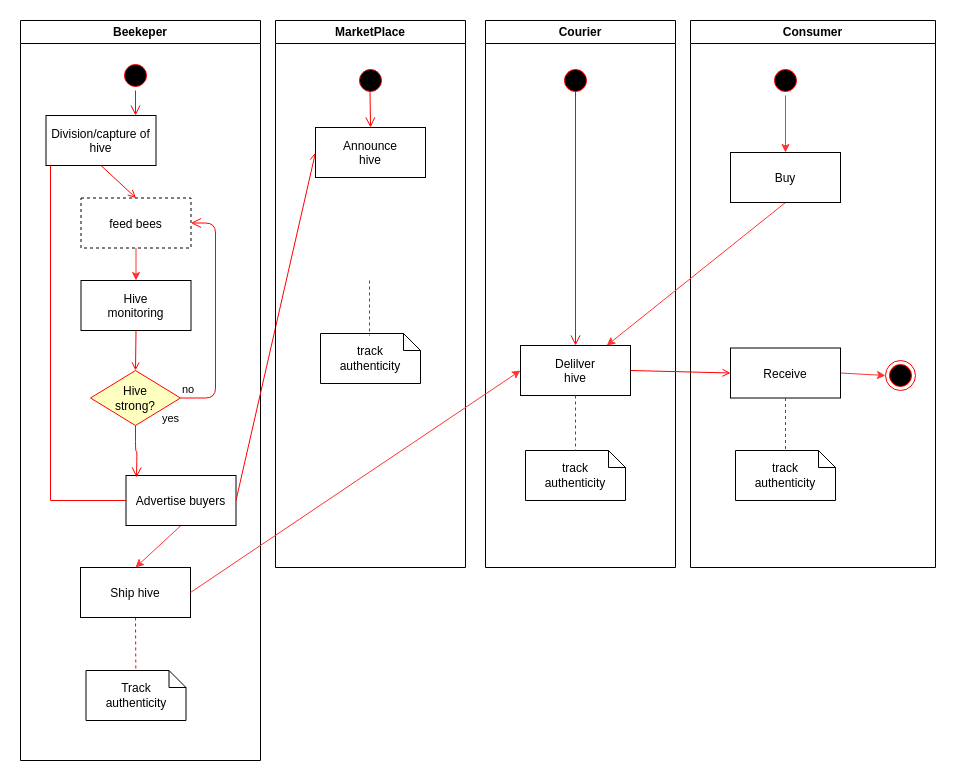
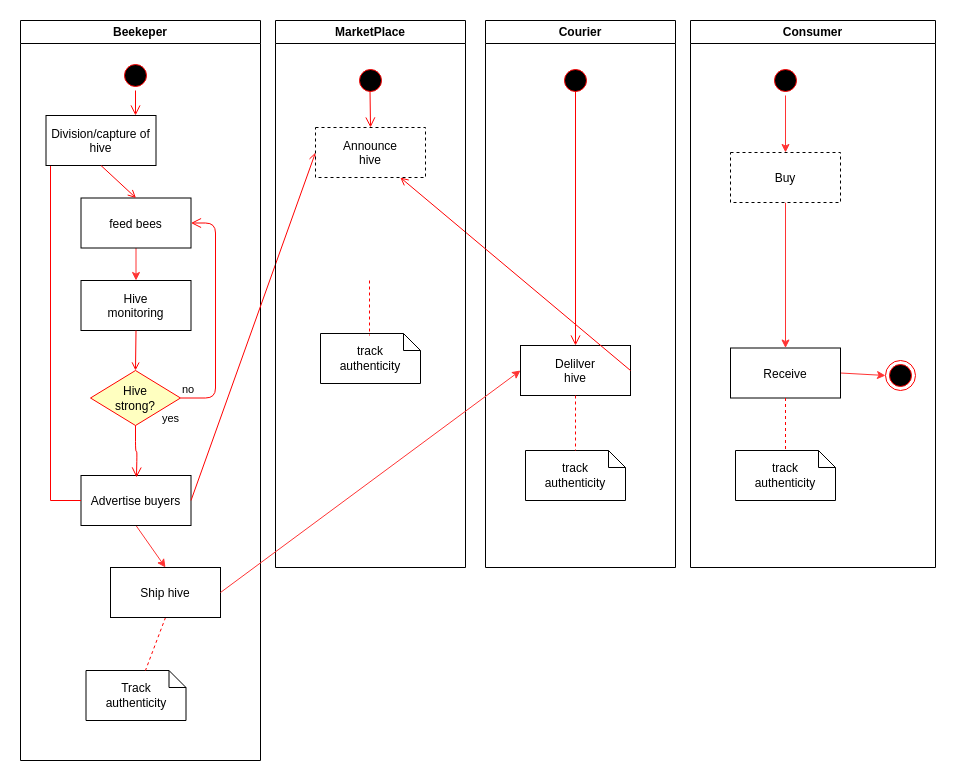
(371, 153) -> (371, 153)
(786, 178) -> (786, 178)
(136, 223) -> (136, 223)
(699, 272) -> (786, 272)
(679, 372) -> (516, 275)
(181, 501) -> (136, 501)
(136, 593) -> (166, 593)
